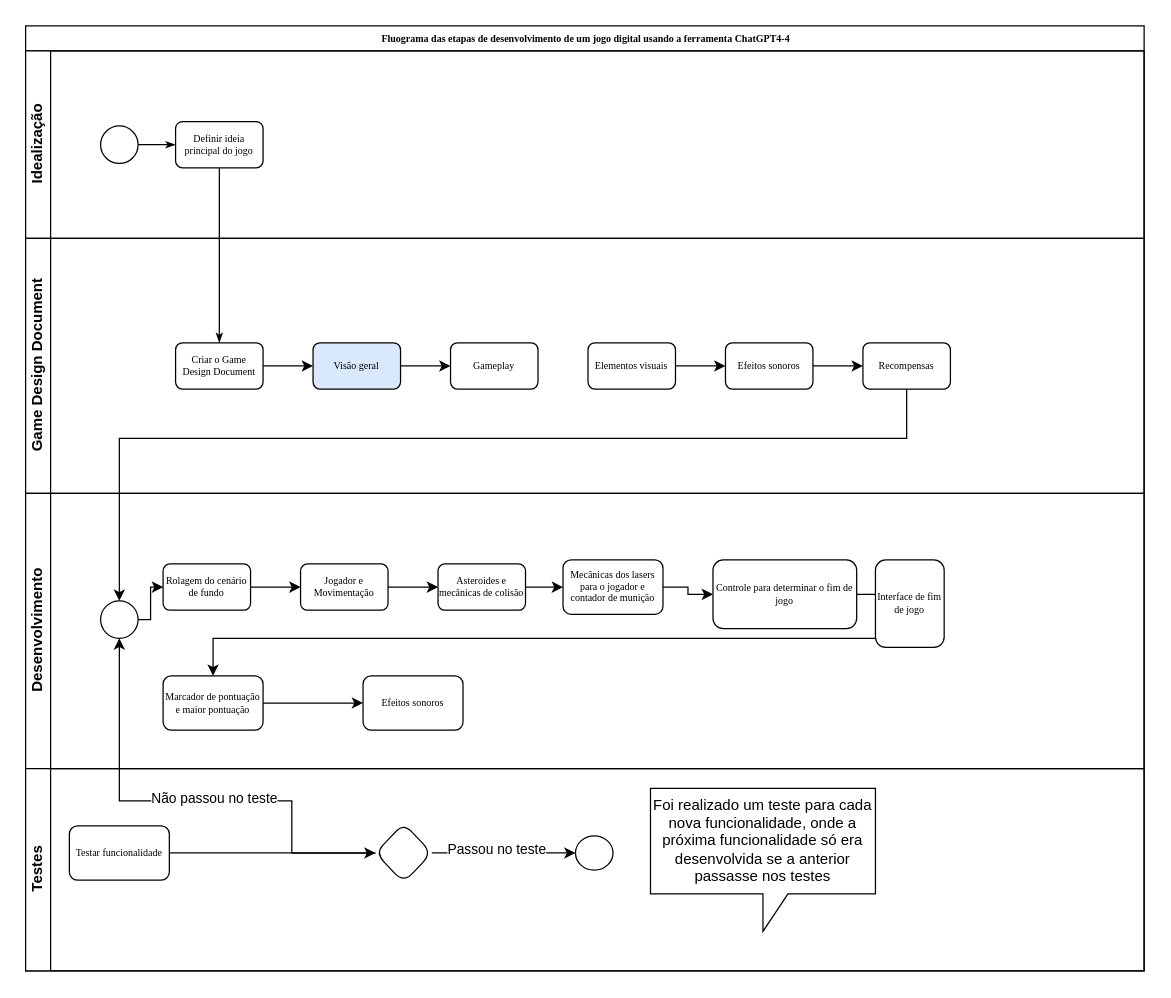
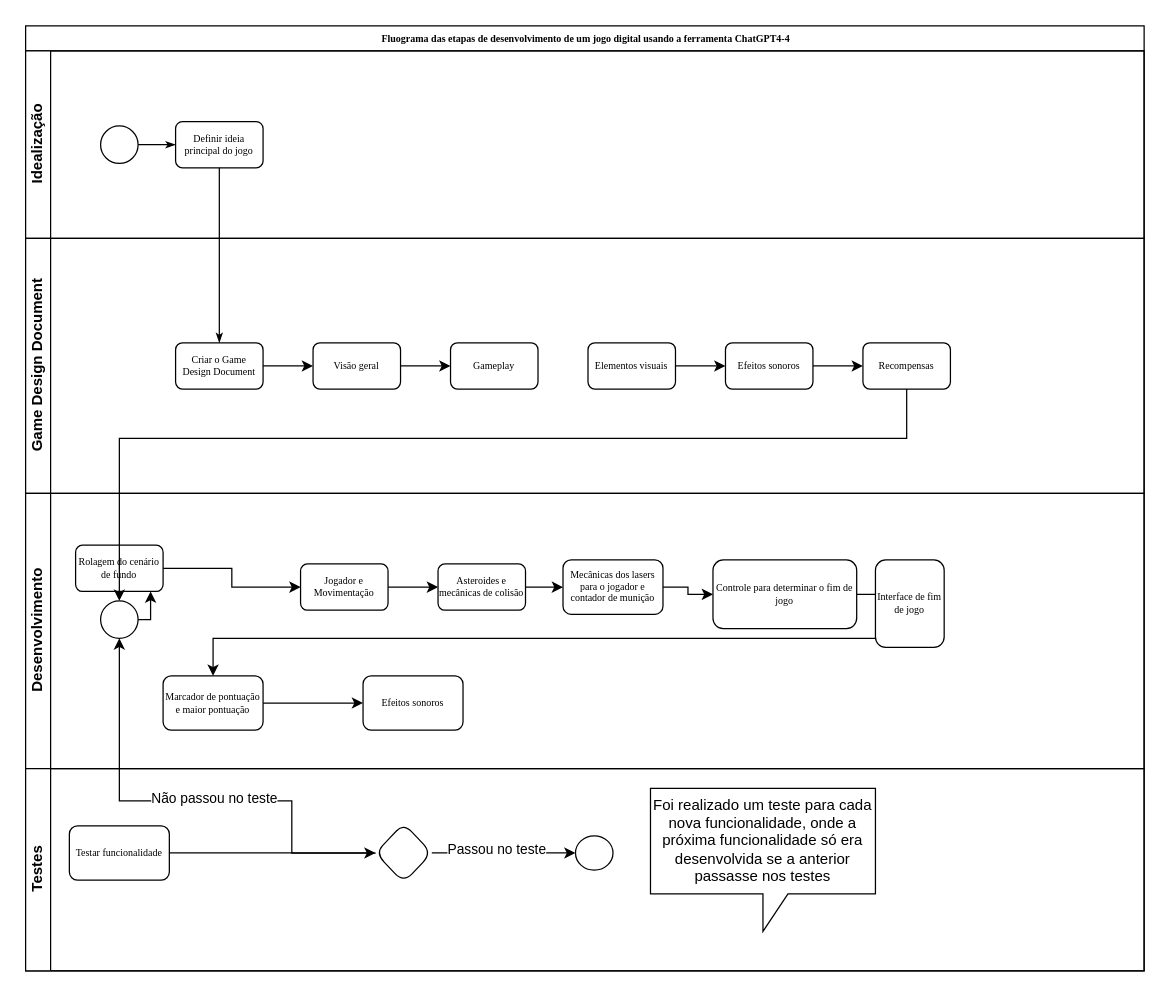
(357, 366) -> (357, 366)
(207, 587) -> (119, 568)
